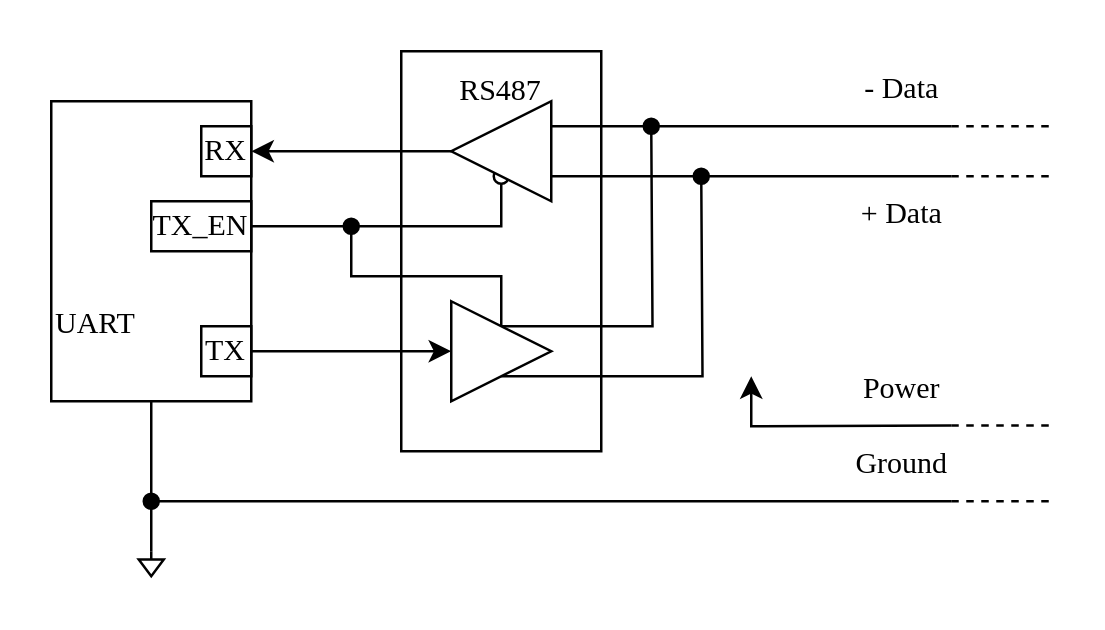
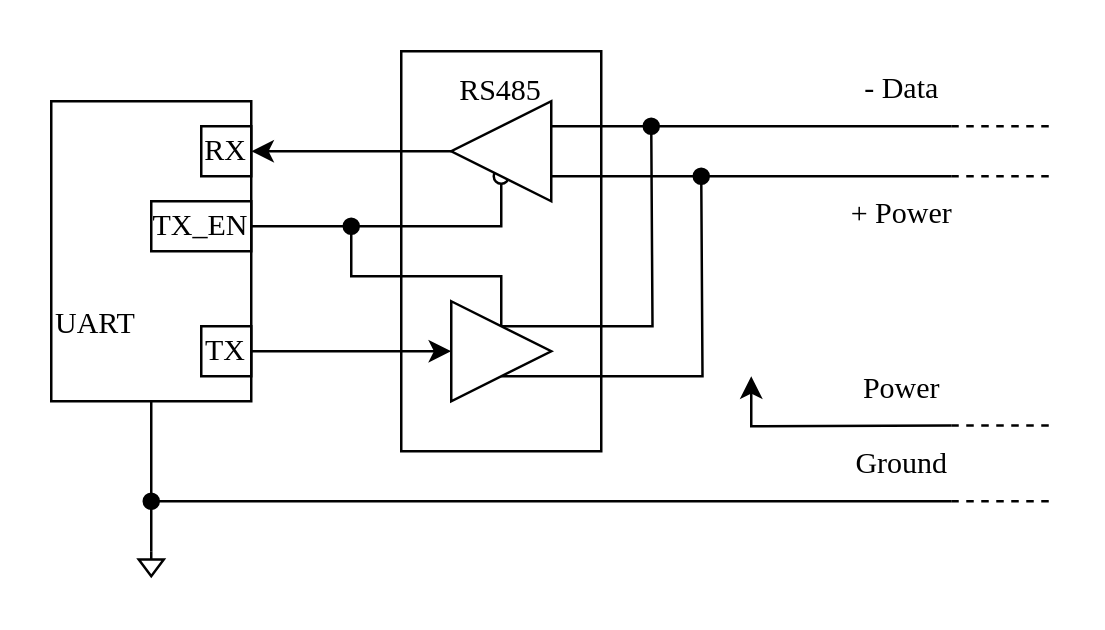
(903, 214) -> (903, 214)
(501, 251) -> (501, 251)
